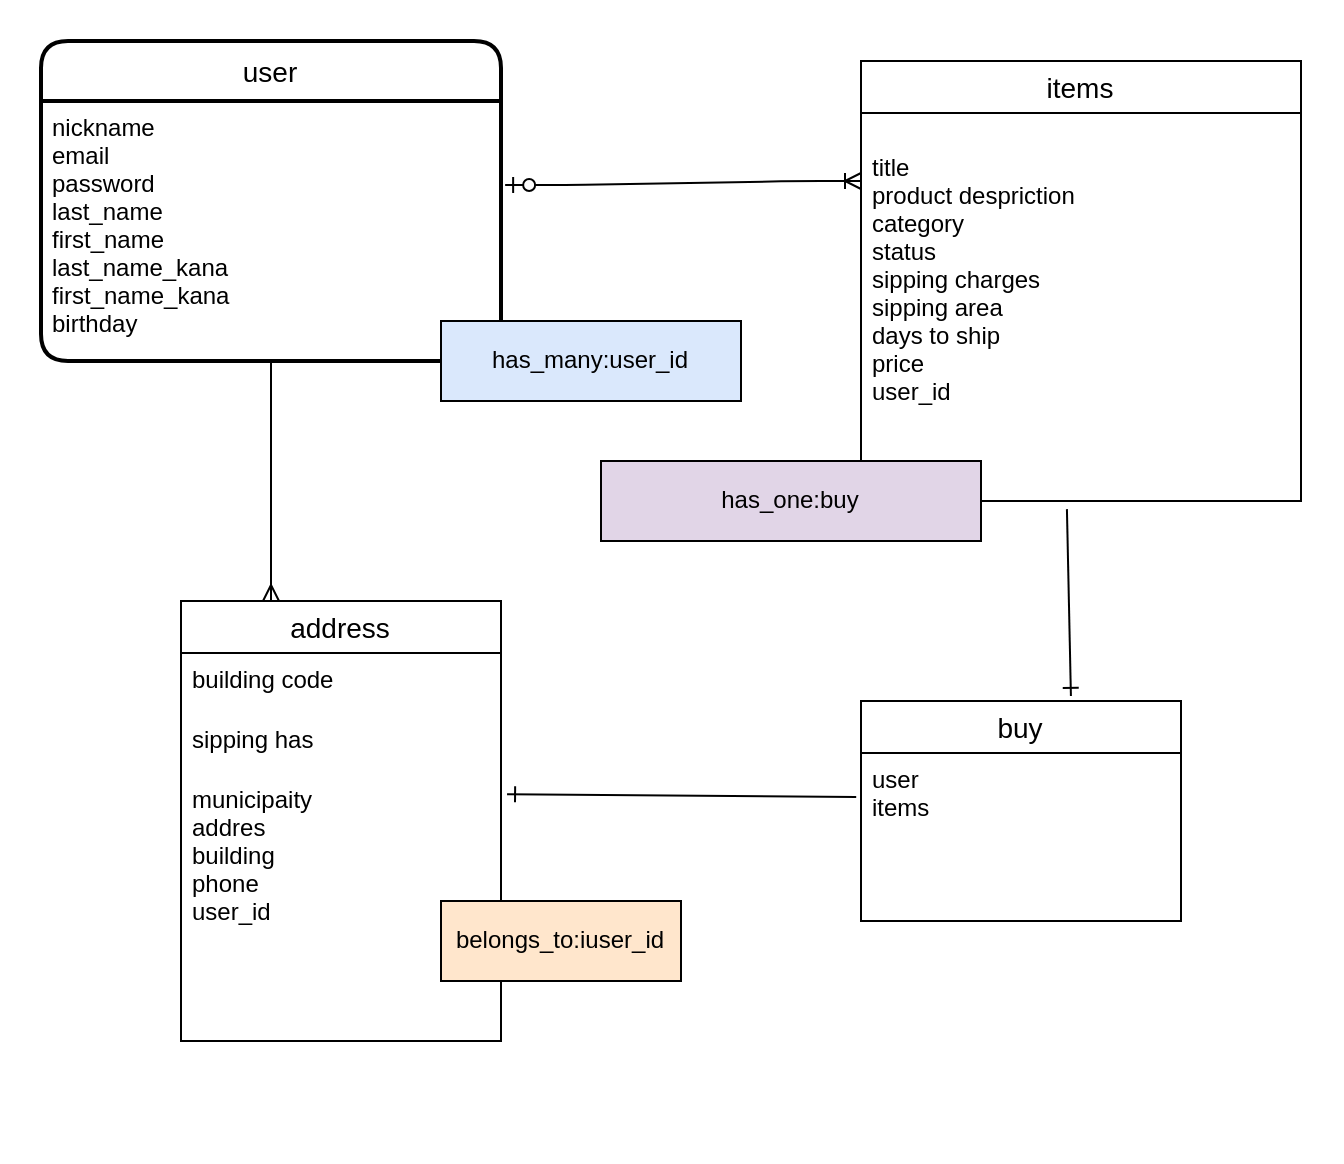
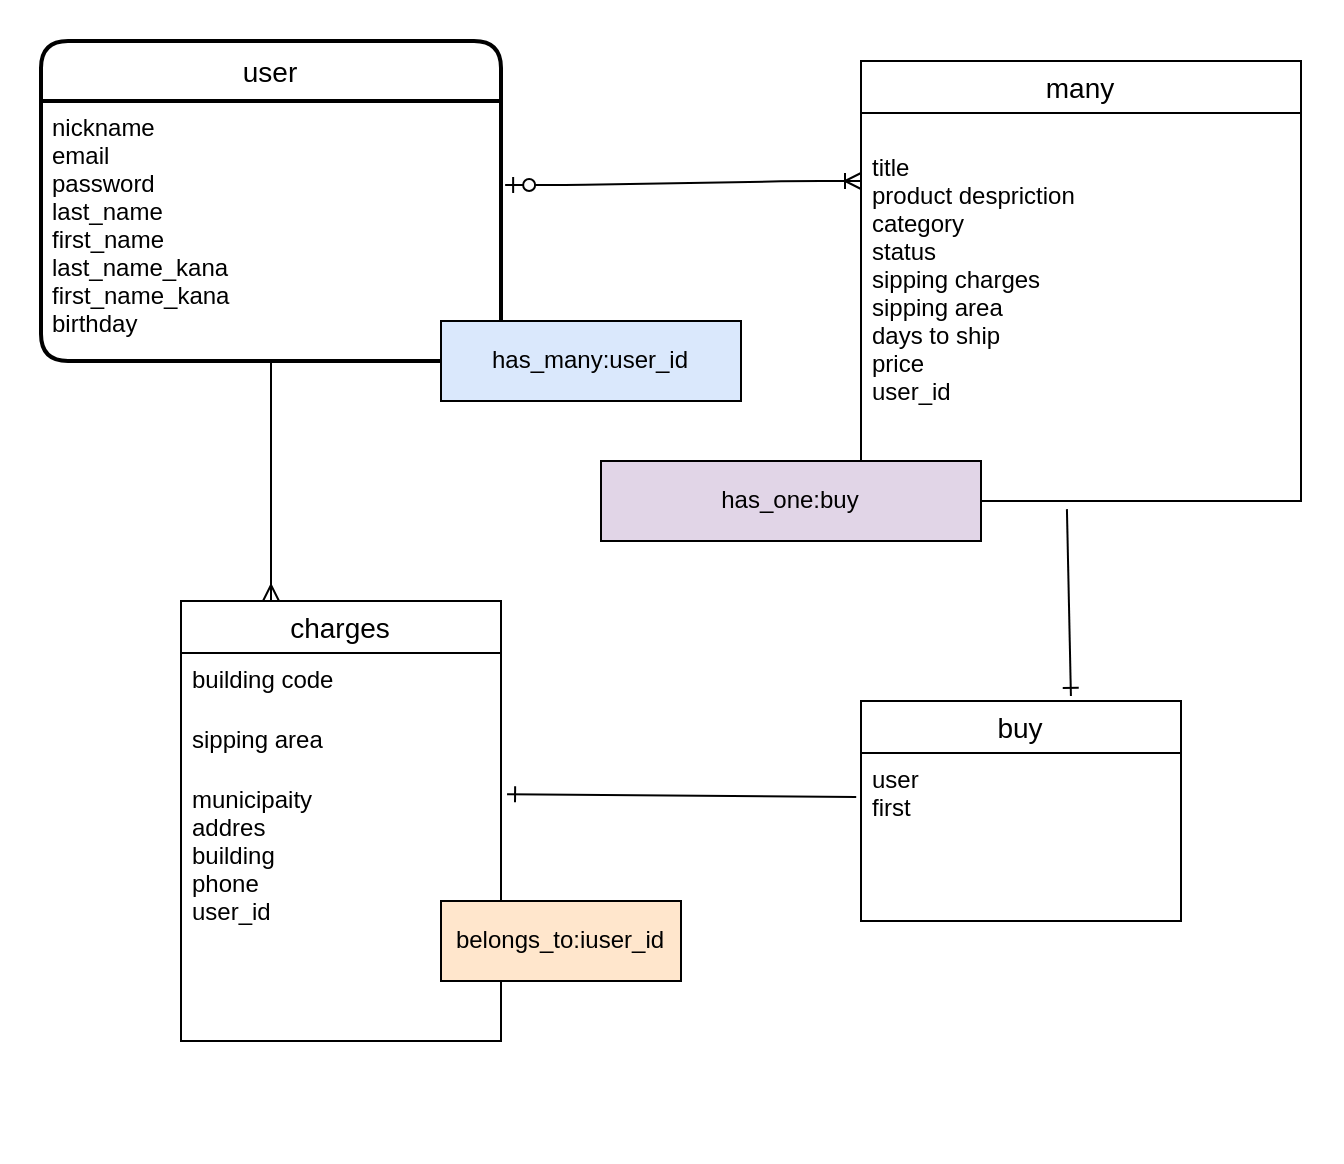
(1080, 89) -> (1080, 89)
(340, 629) -> (340, 629)
(257, 740) -> (263, 740)
(899, 780) -> (899, 780)
